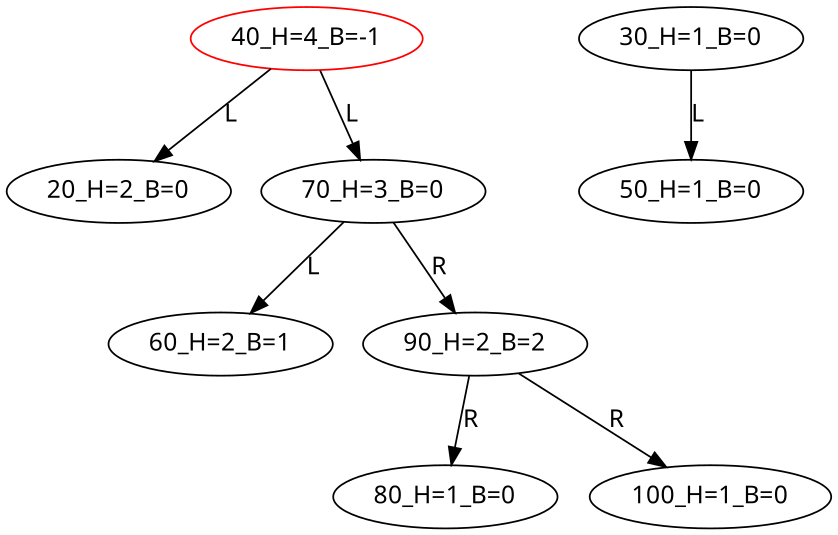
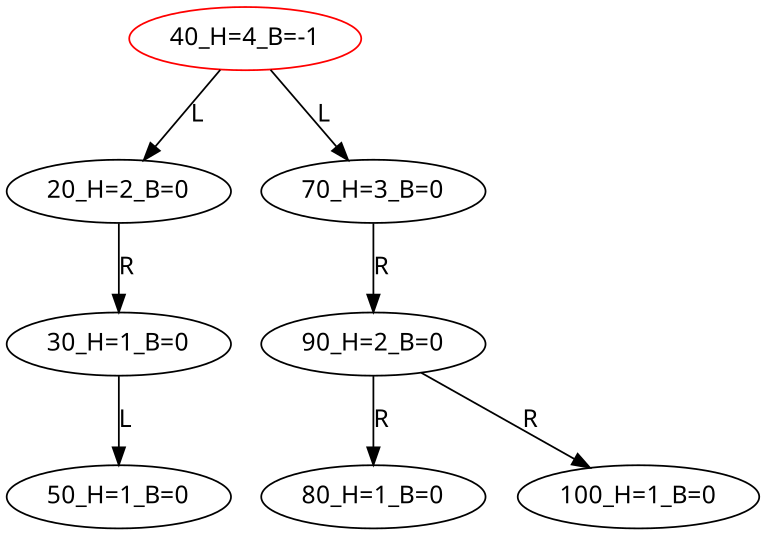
none -> (119, 259)
(221, 344) -> none
(475, 344) -> (373, 344)
